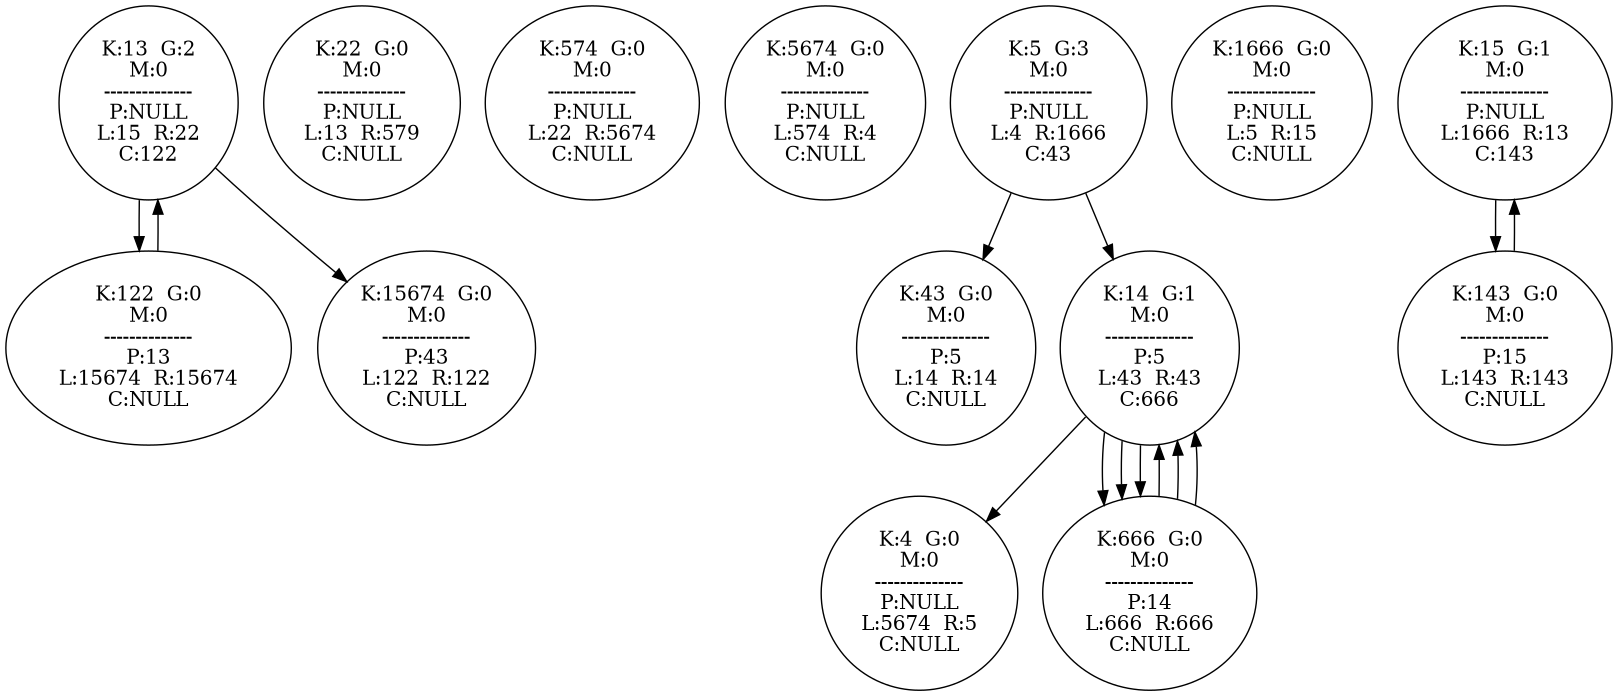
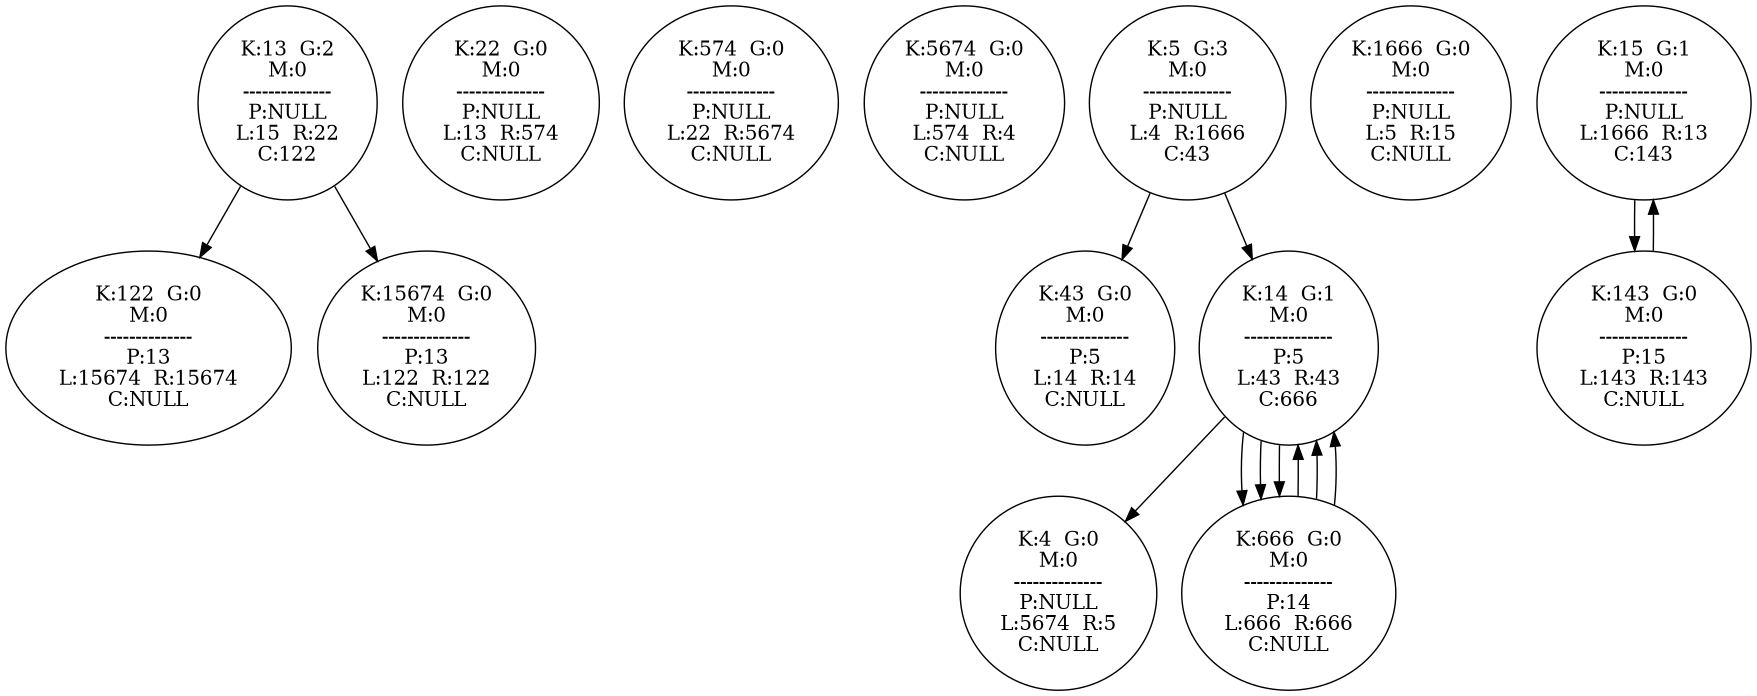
(362, 103) -> (501, 103)
(158, 233) -> none
(427, 348) -> (427, 348)
